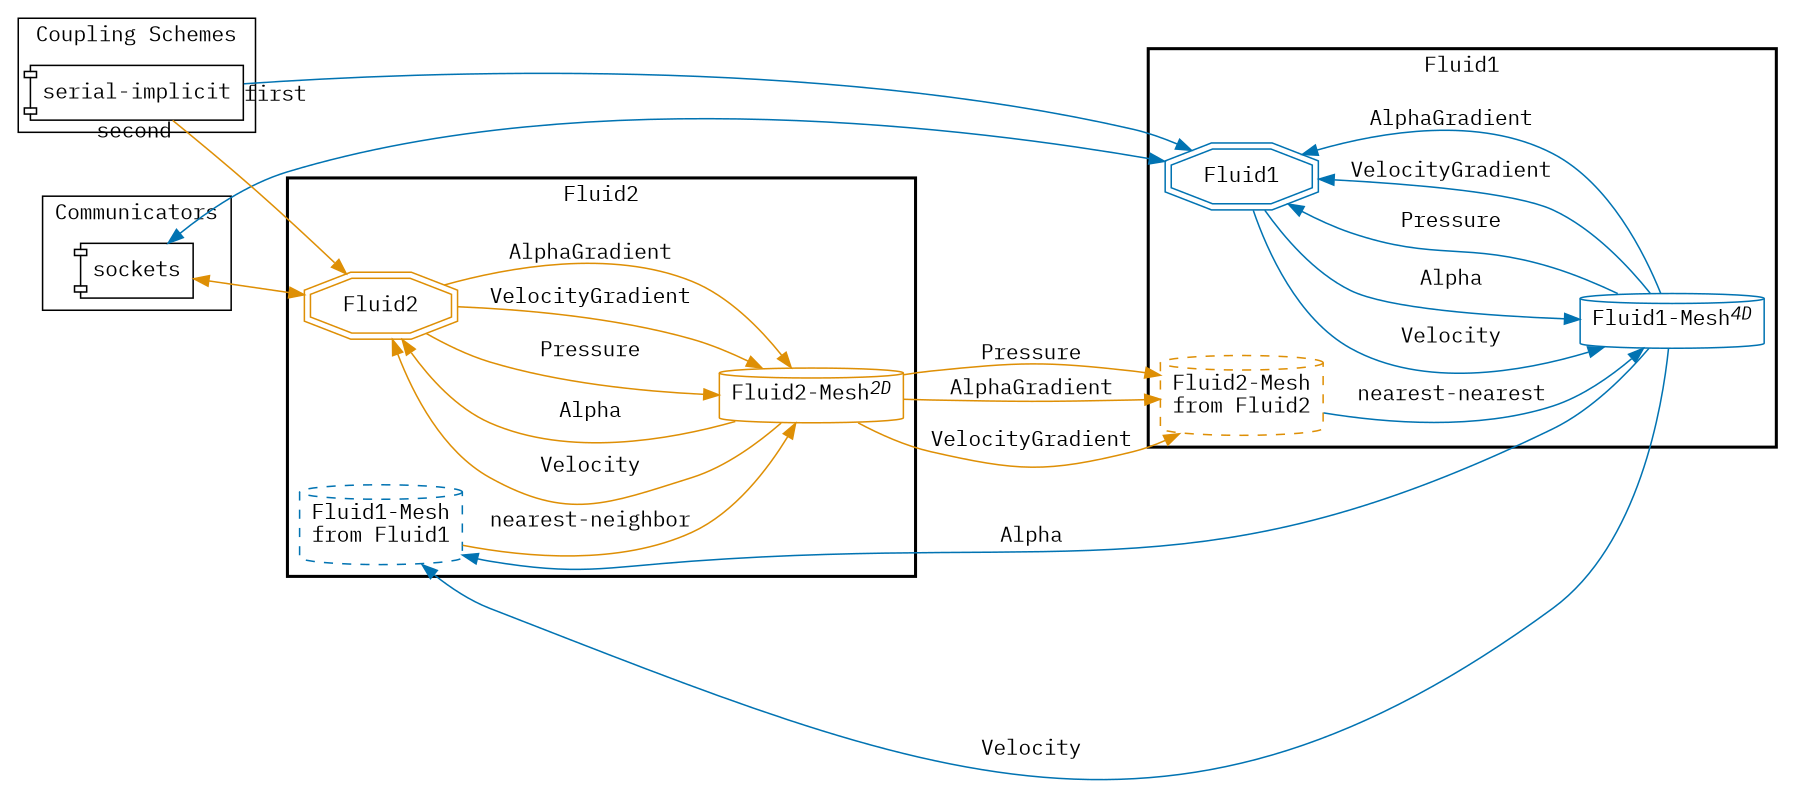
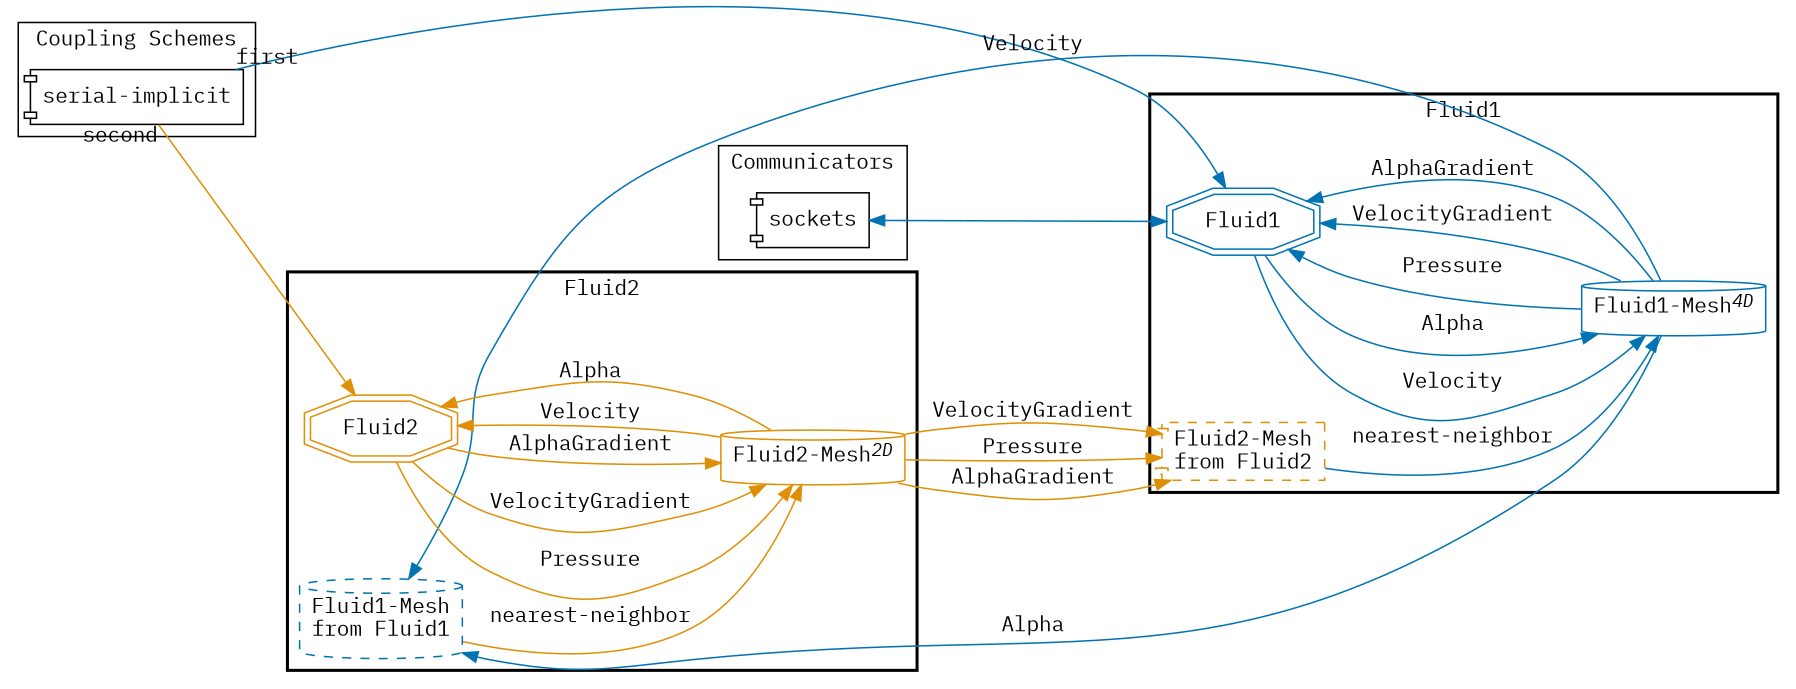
(249, 287) -> none
(1242, 395) -> (1243, 451)
(1452, 395) -> (1453, 437)
